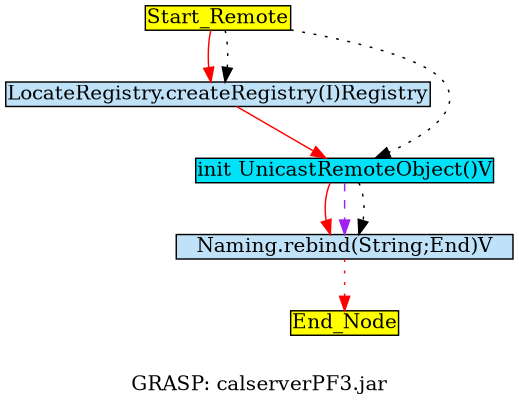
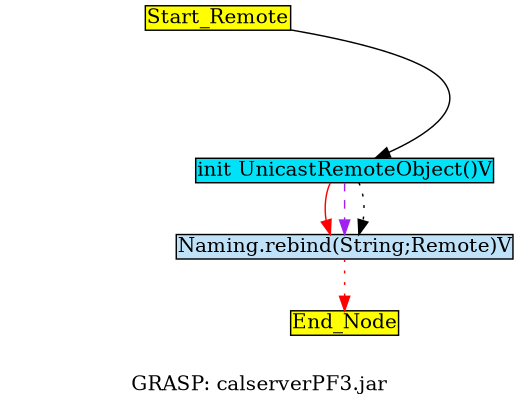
(419, 64) -> (419, 64)
(218, 94) -> none
(345, 247) -> (345, 247)
